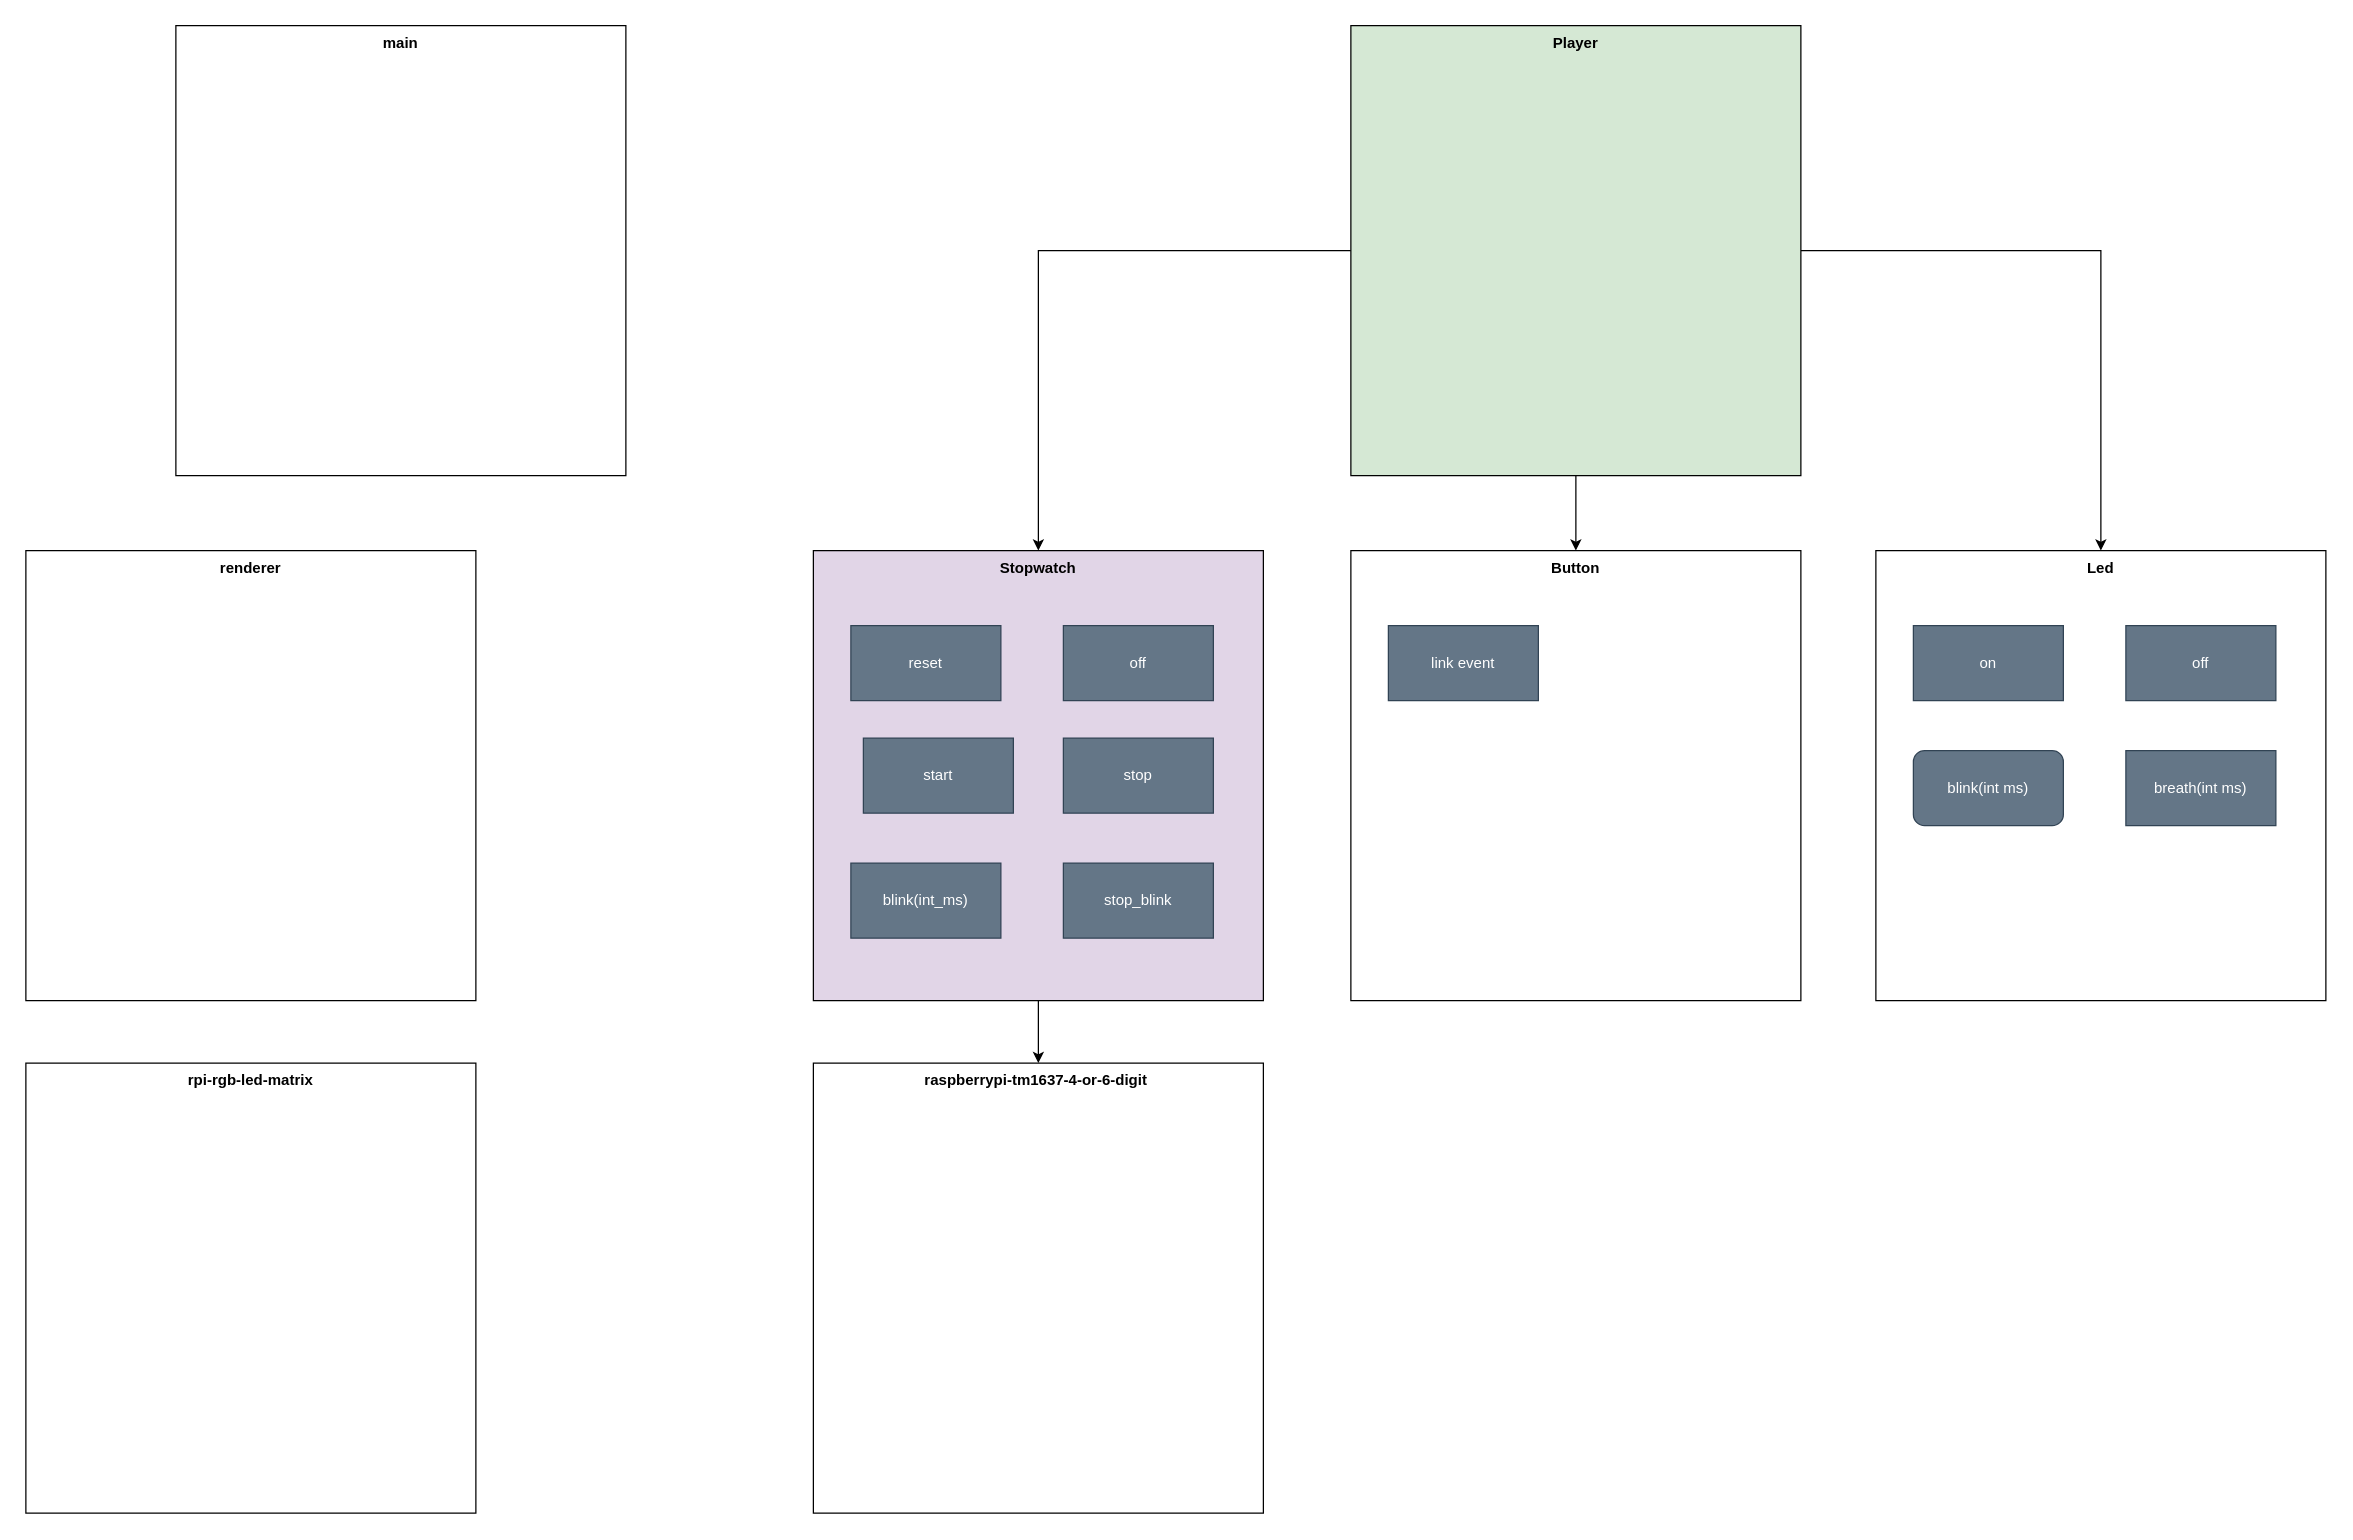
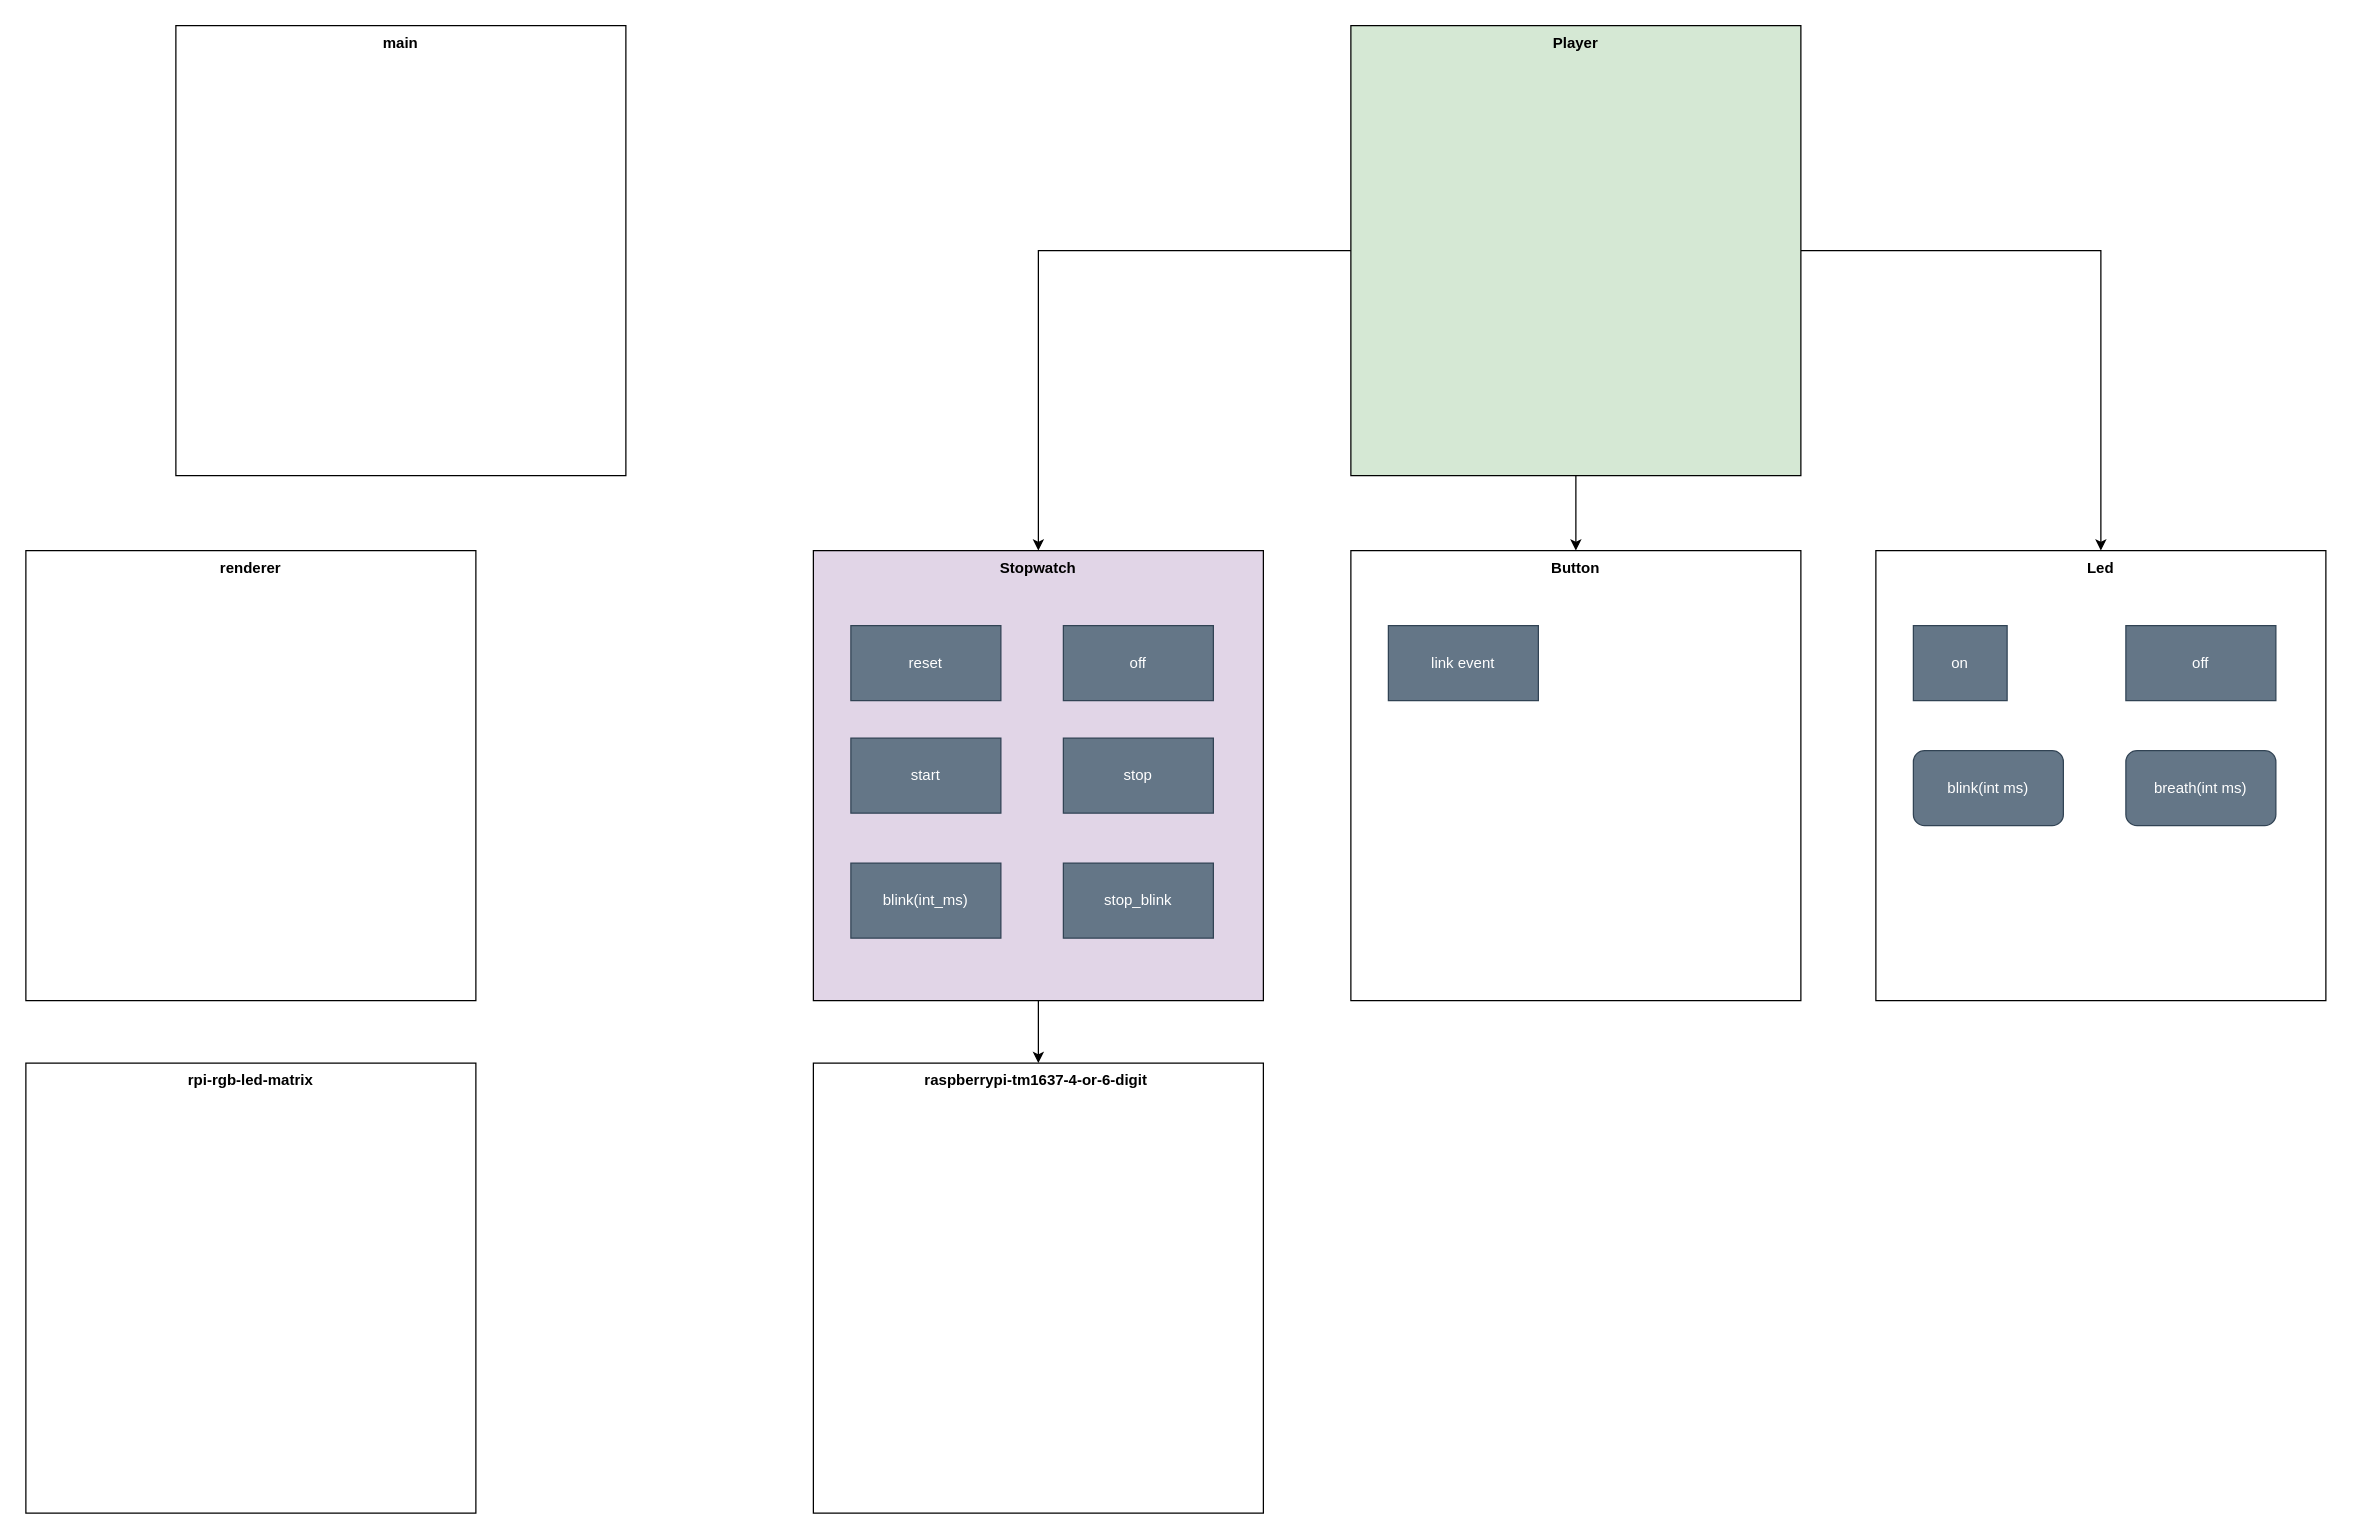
(1988, 663) -> (1960, 663)
(938, 776) -> (926, 776)
(2201, 788) -> (2201, 788)
